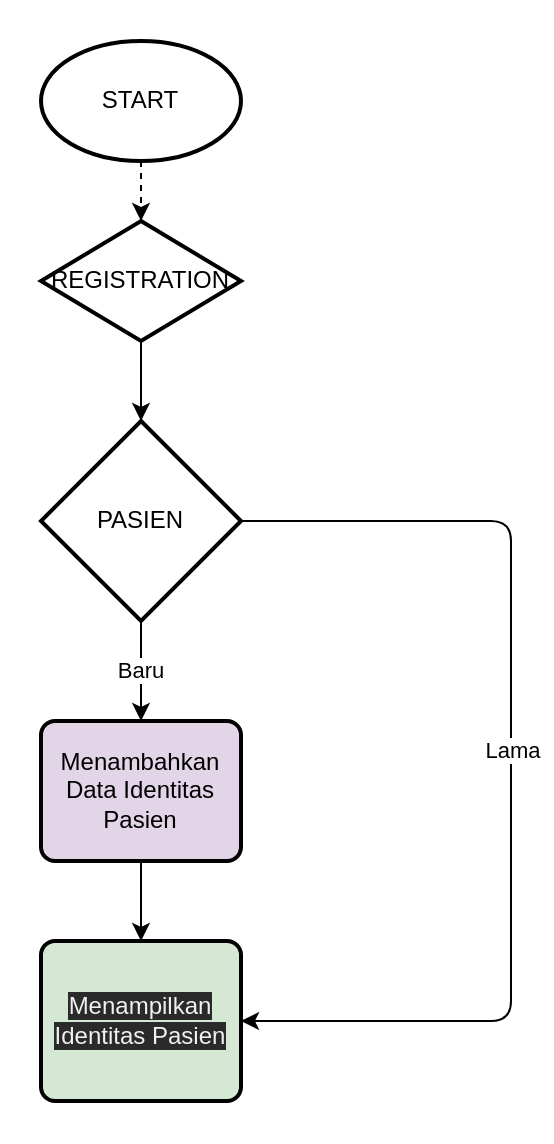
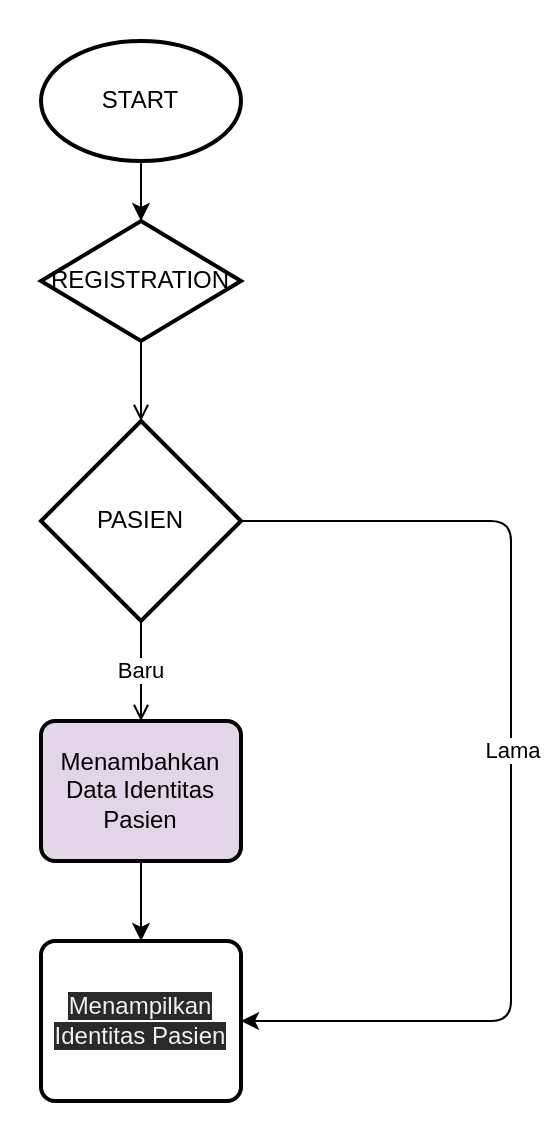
(141, 186) -> (141, 186)
(141, 406) -> (141, 408)
(141, 706) -> (141, 708)
(141, 1021) -> (141, 1021)
